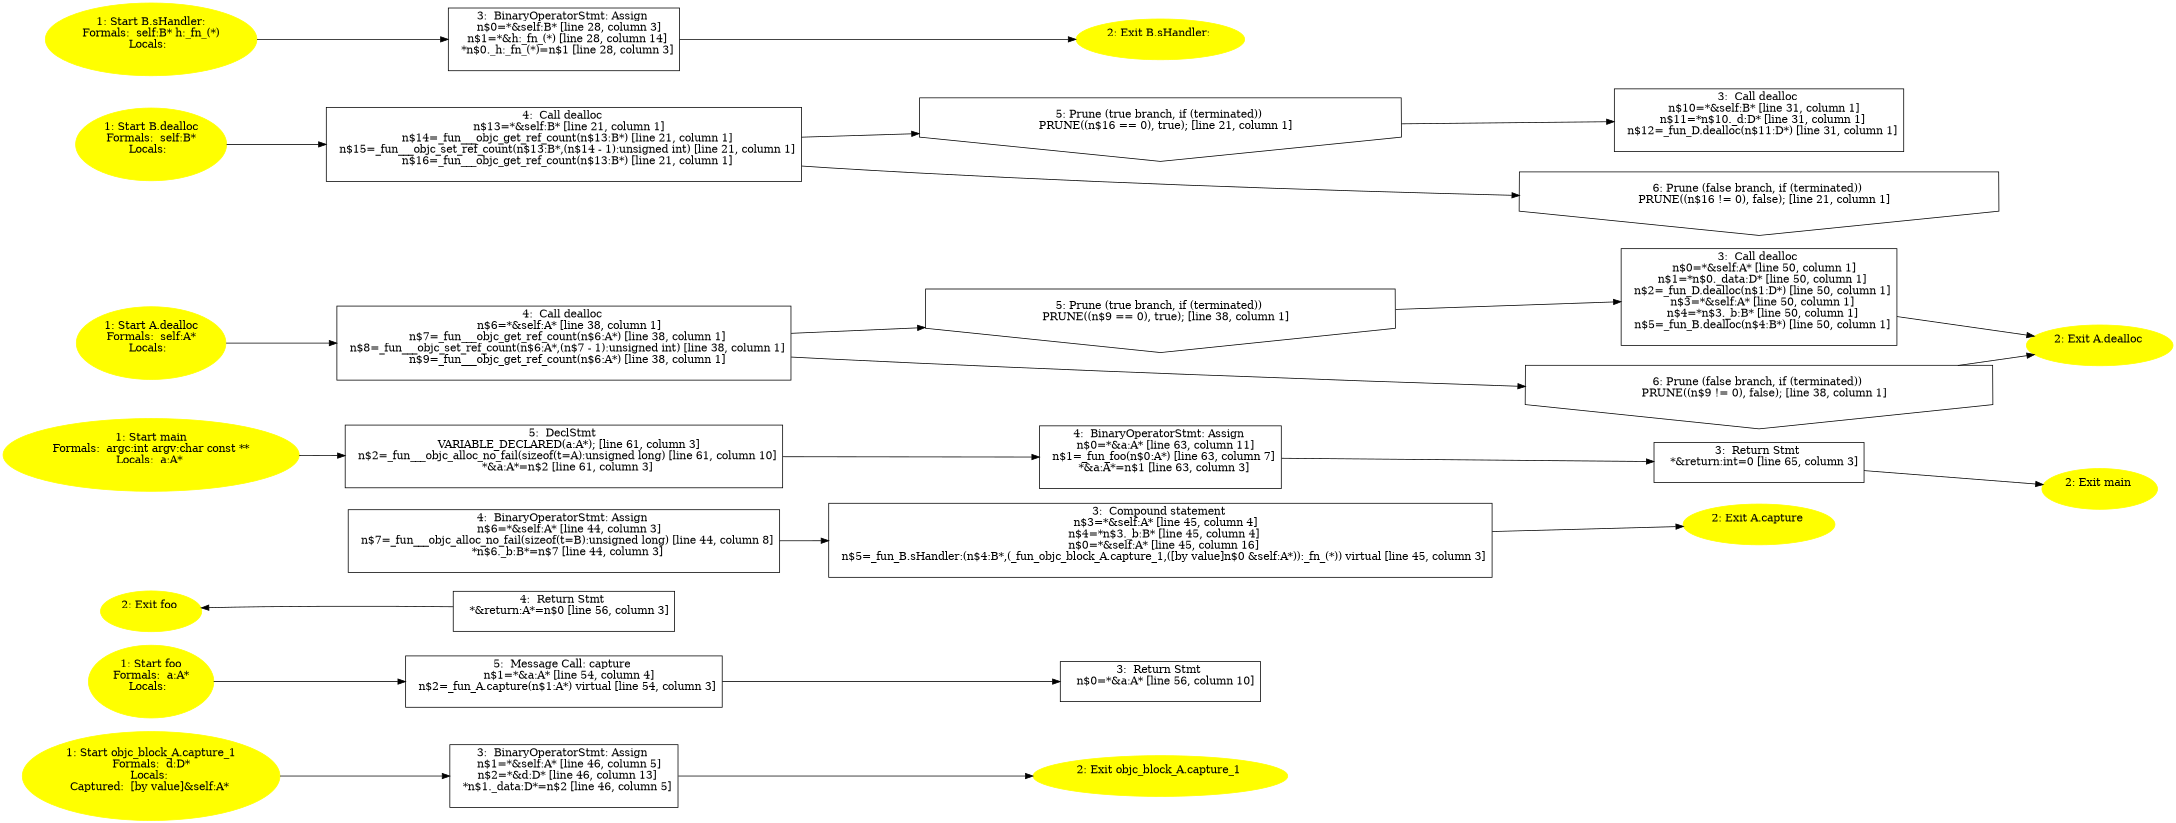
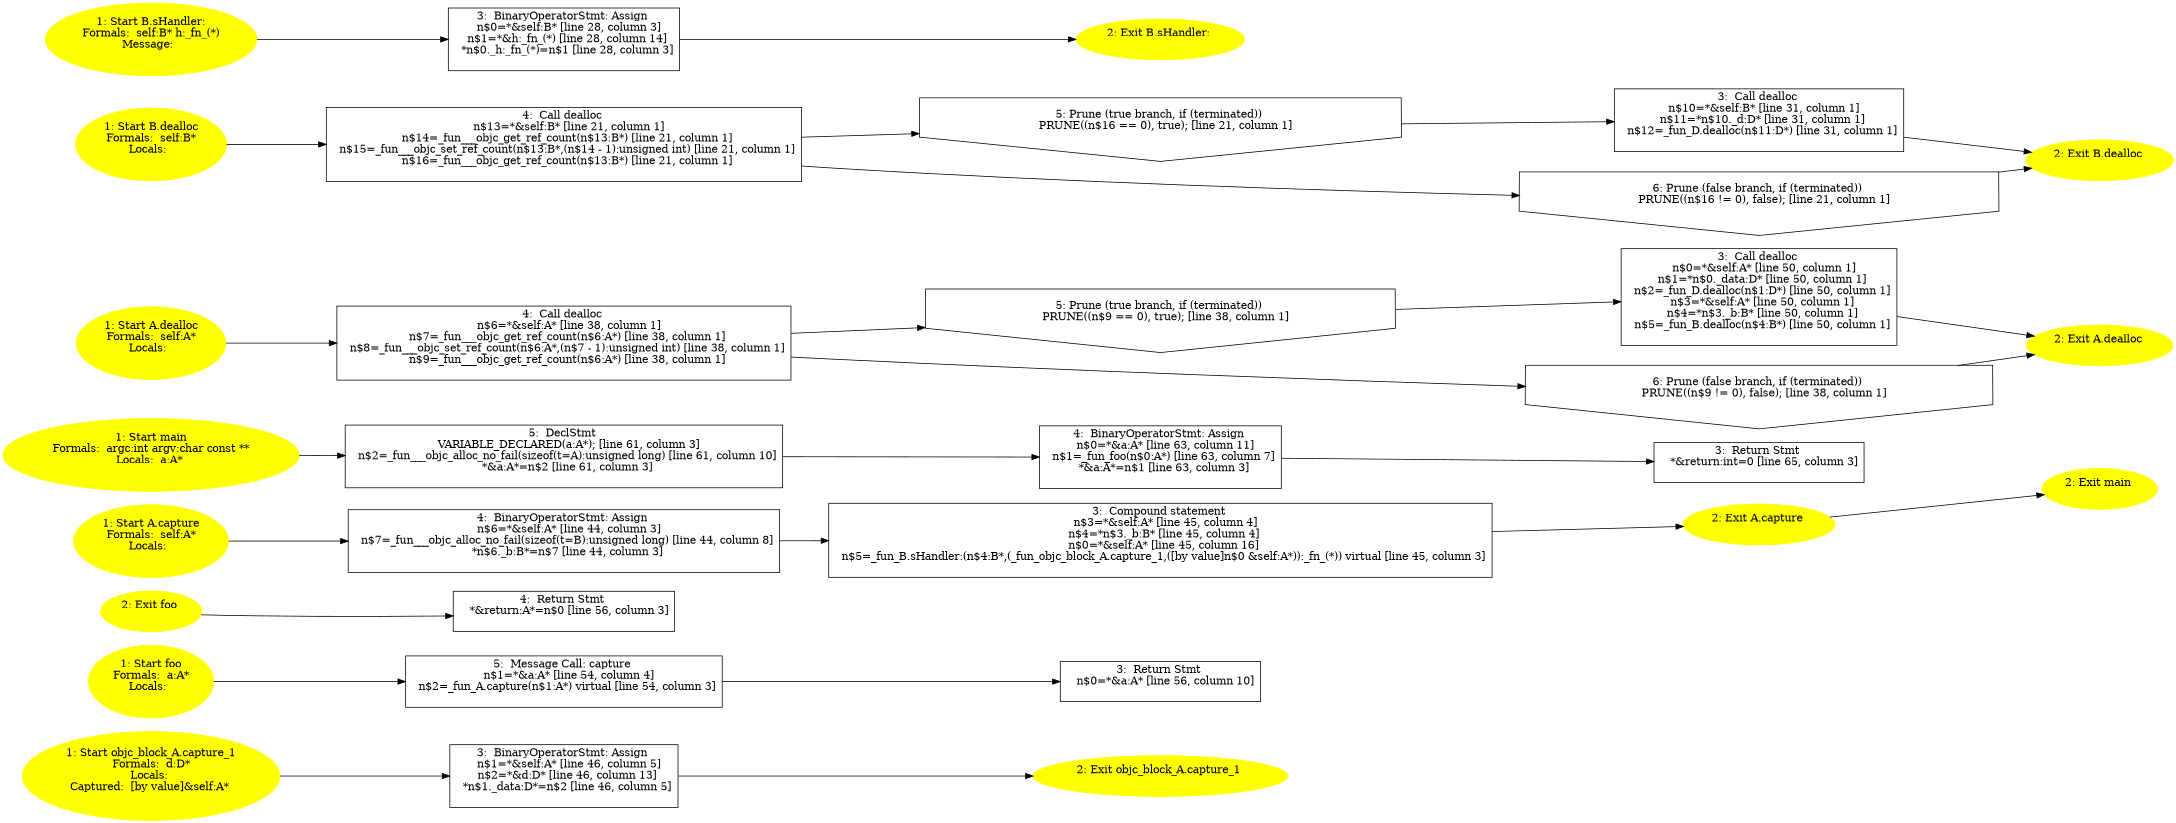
(151, 39) -> (151, 39)
none -> (2100, 160)
(1950, 477) -> (1933, 506)
none -> (151, 541)
(331, 606) -> (323, 616)
